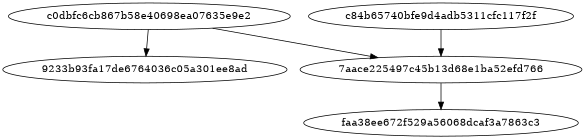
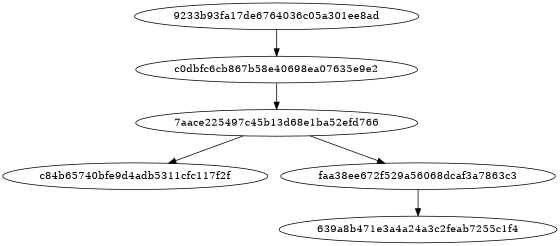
(147, 39) -> (277, 39)
(441, 39) -> (209, 148)
none -> (418, 229)
